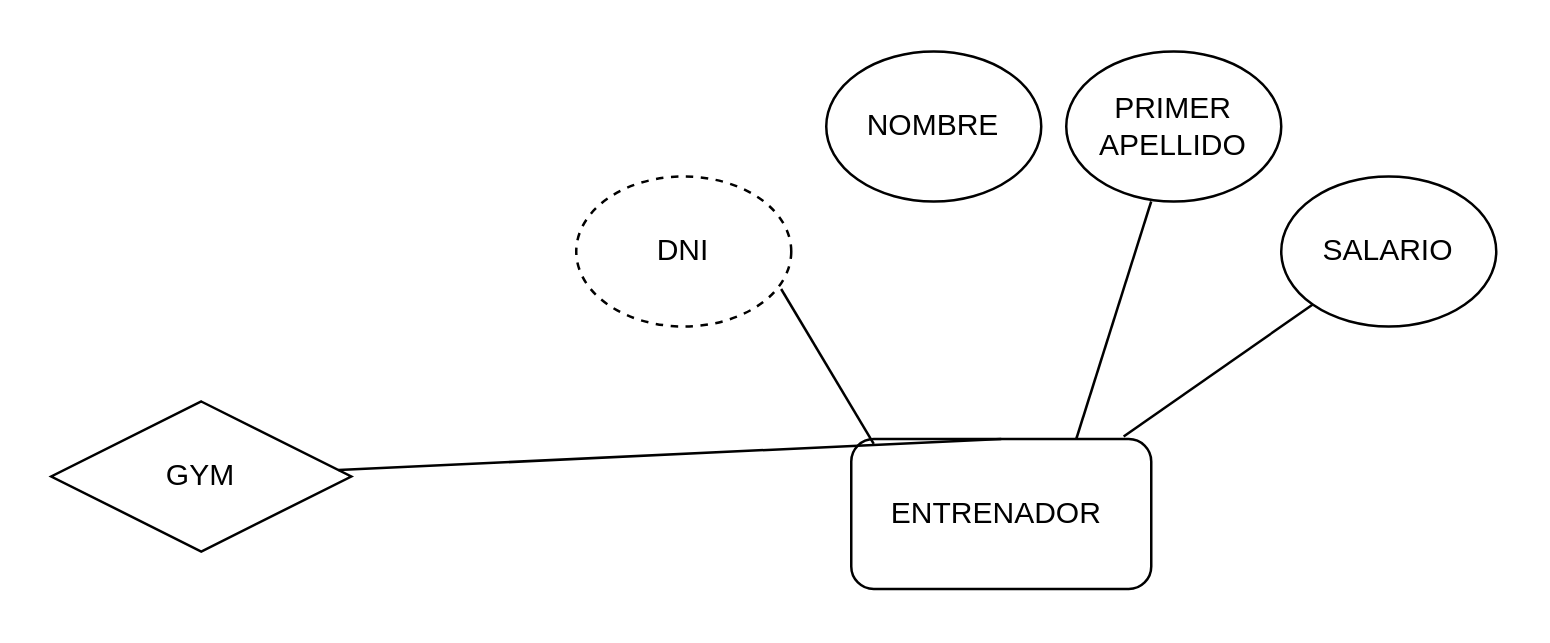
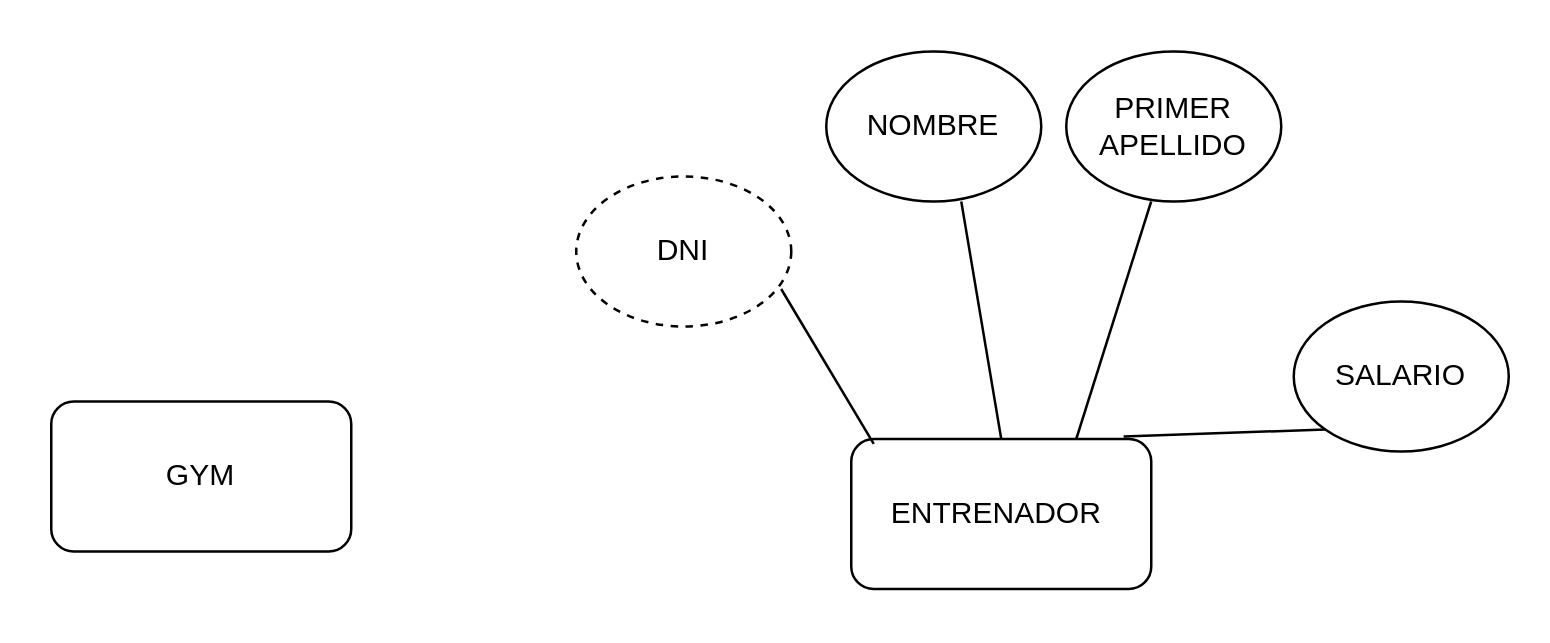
(1389, 251) -> (1401, 376)
(670, 454) -> (981, 320)
(201, 476) -> (201, 476)
